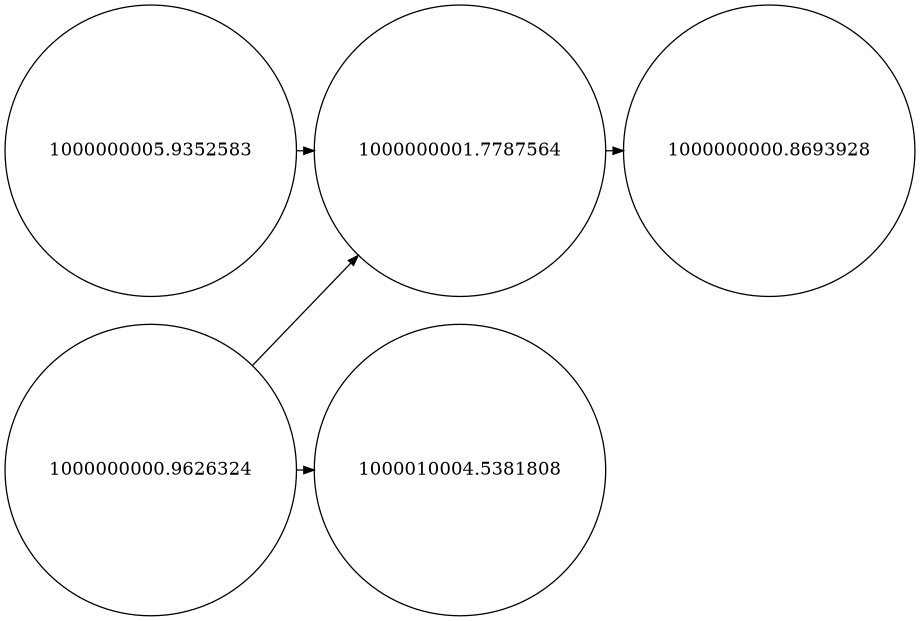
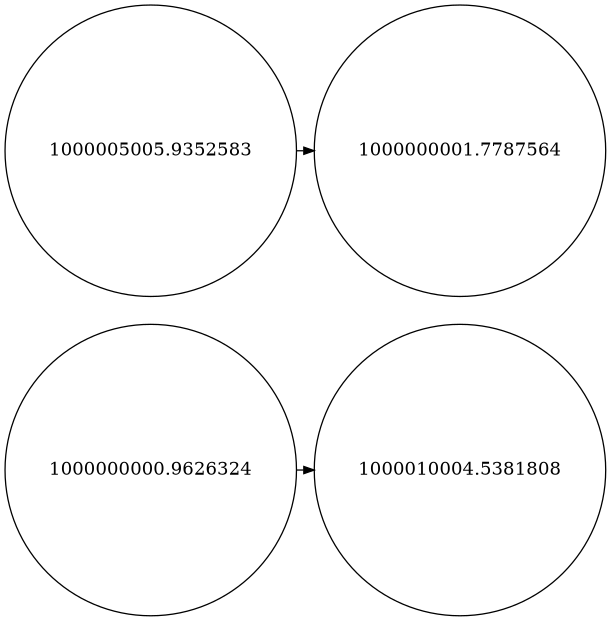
(151, 151) -> (151, 151)
(769, 151) -> none
(302, 314) -> none
